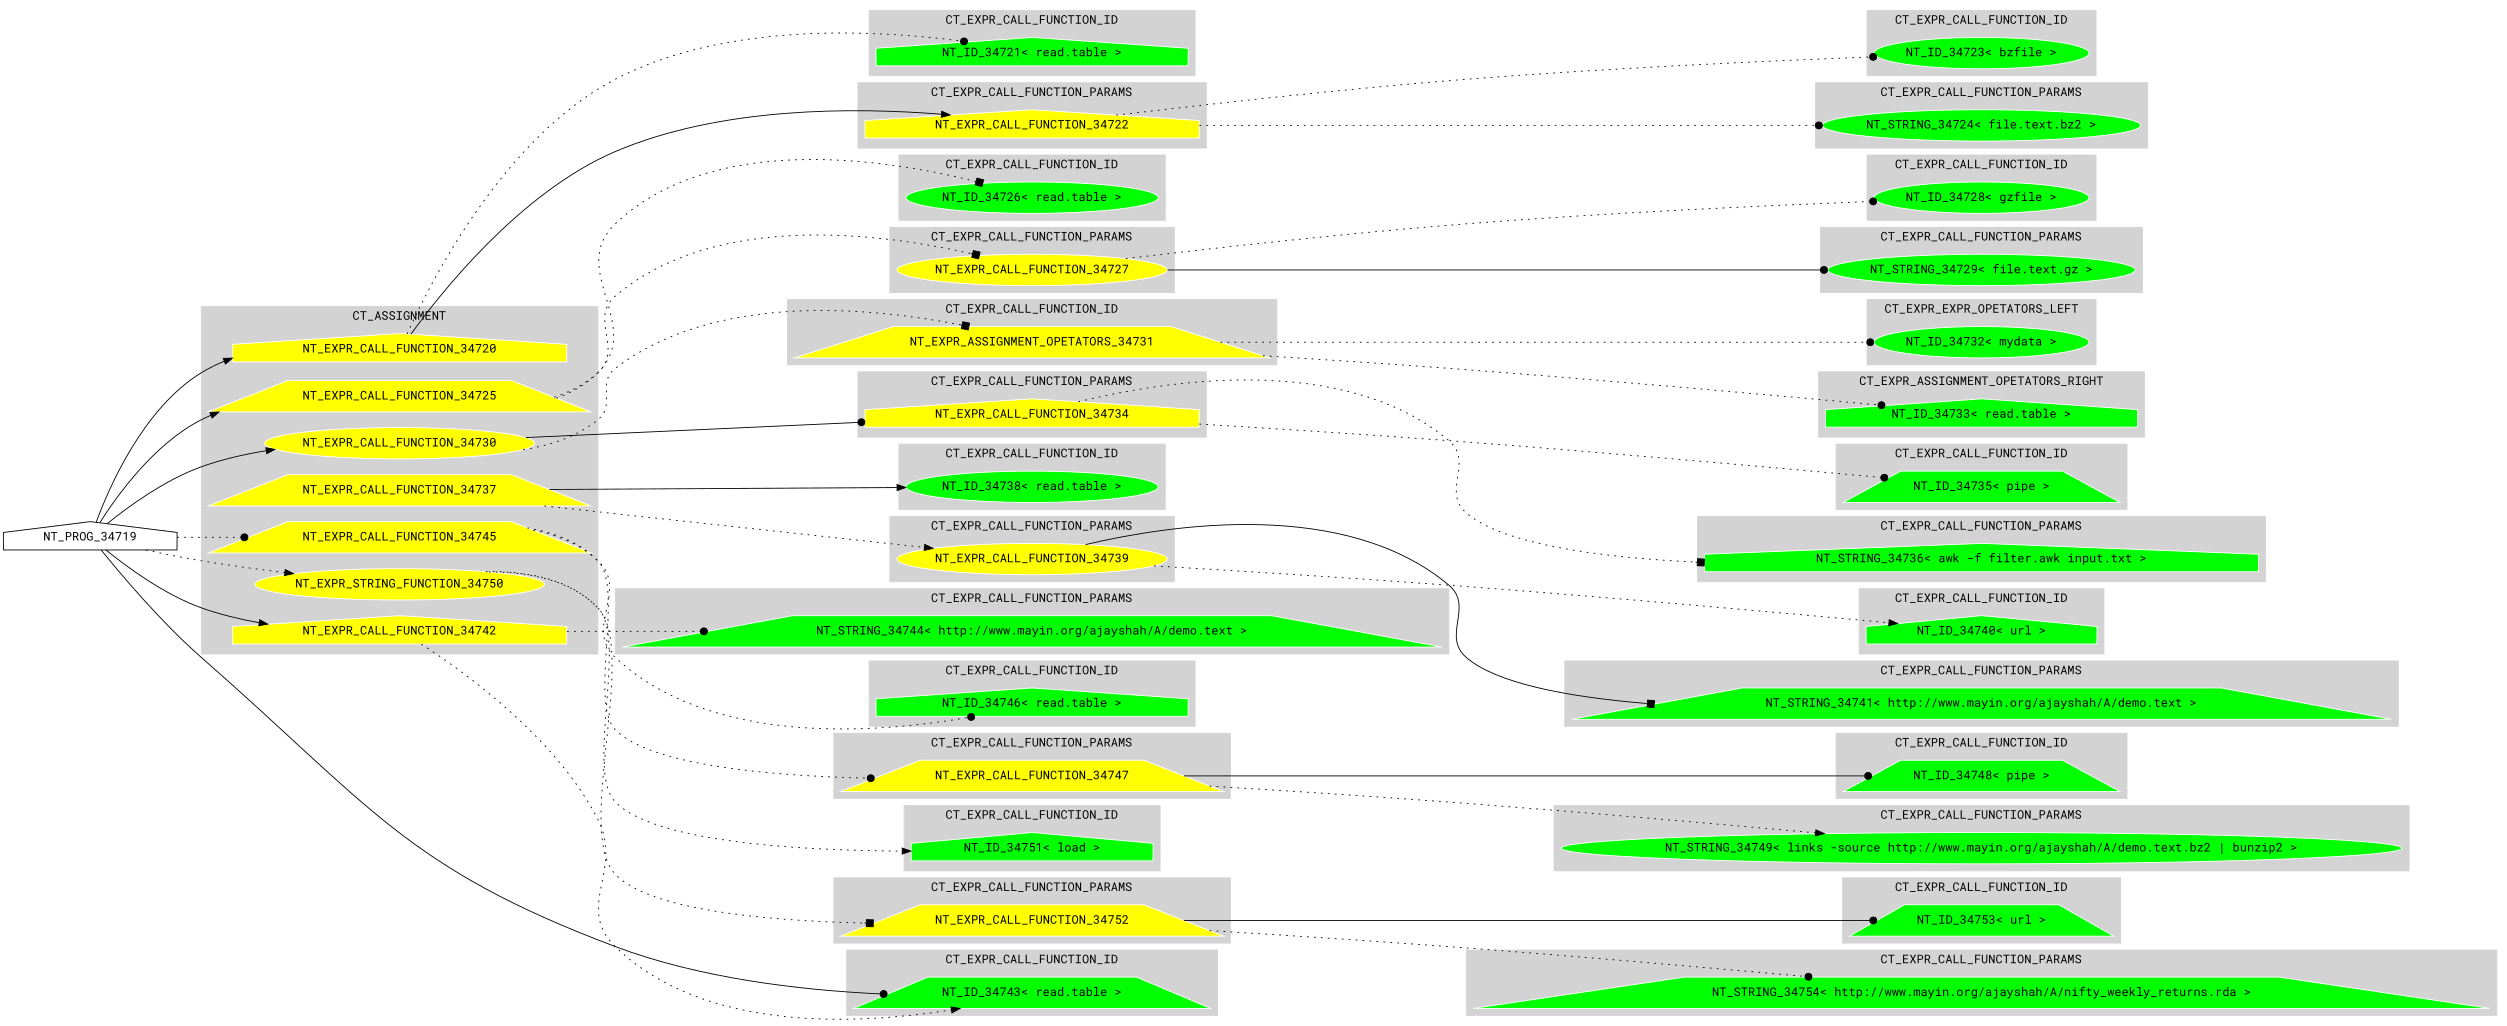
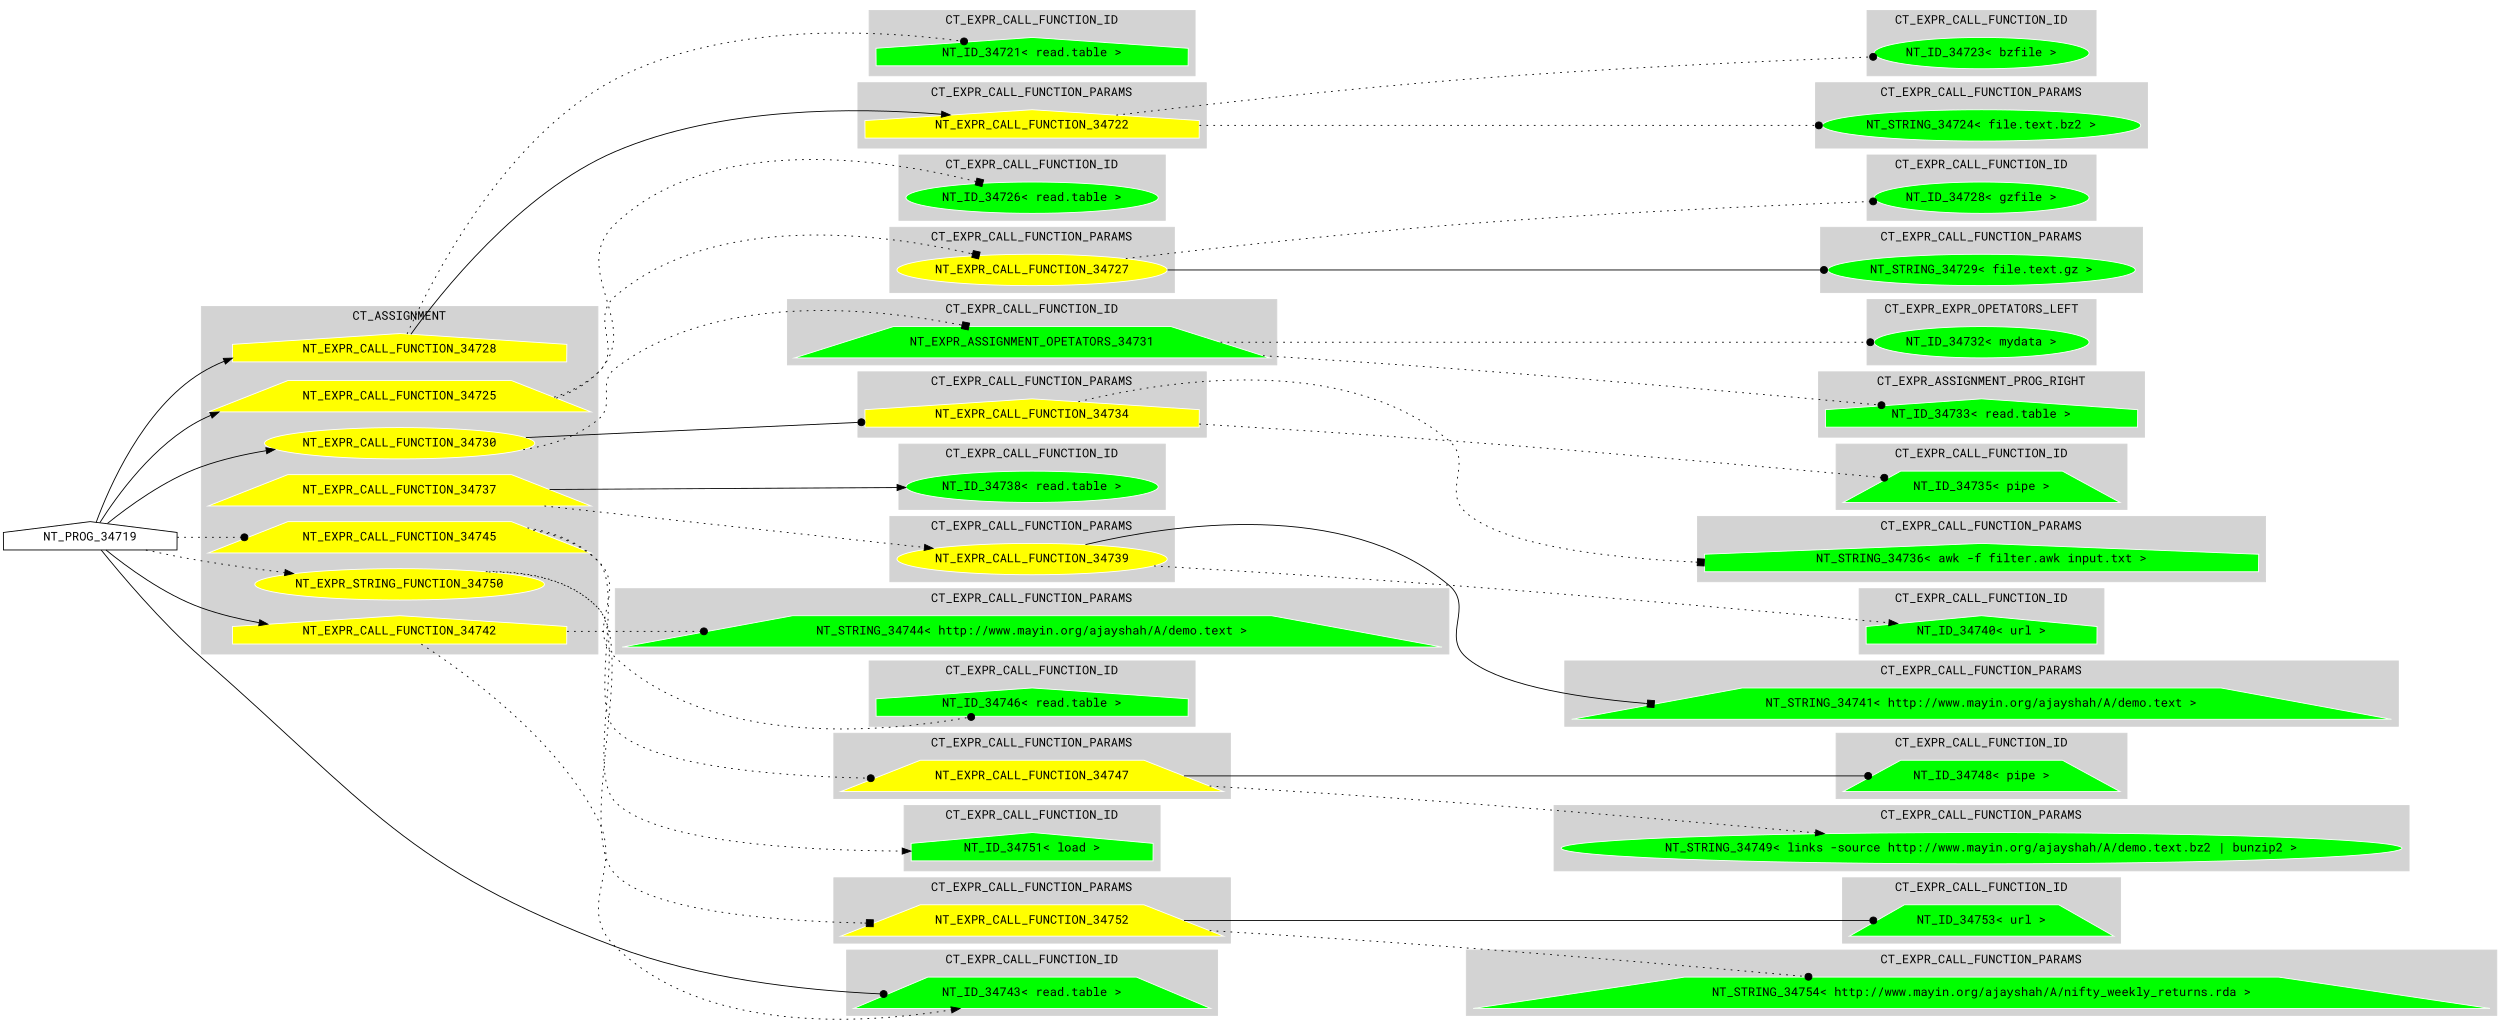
(1032, 342) -> (1032, 342)
(400, 349) -> (400, 349)
(1982, 382) -> (1982, 382)
